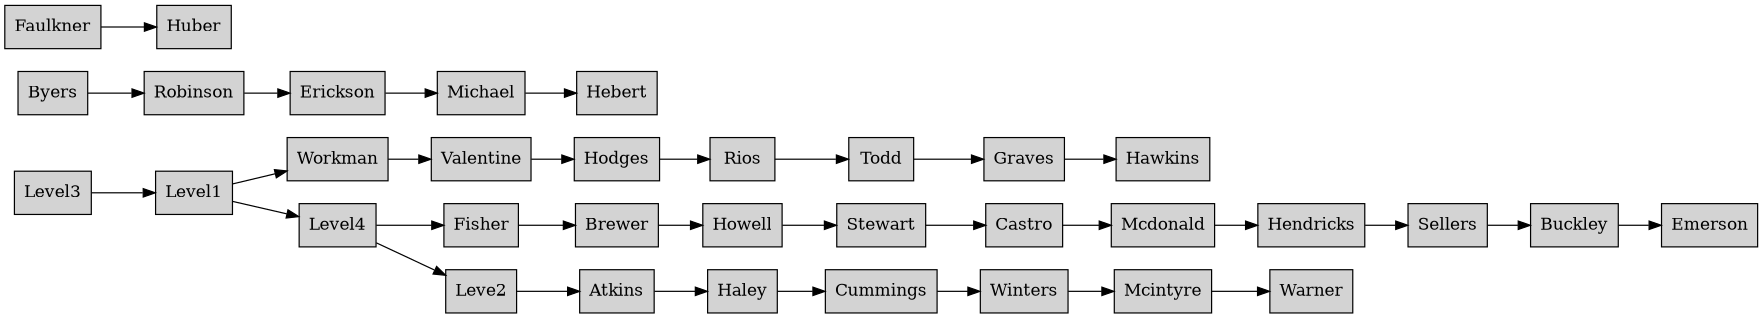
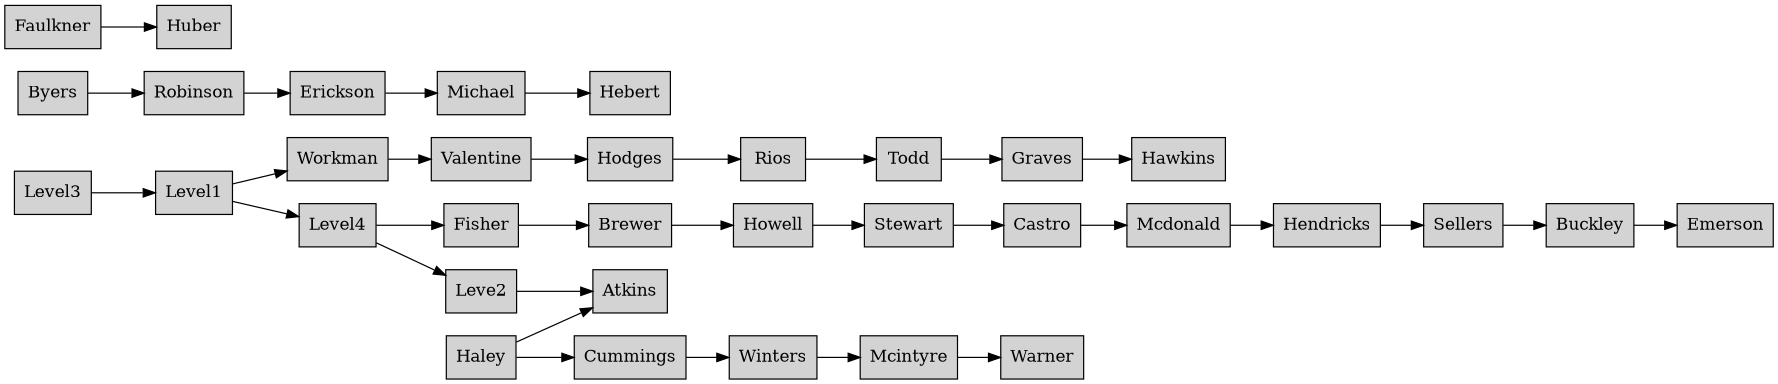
(675, 291) -> (549, 327)
